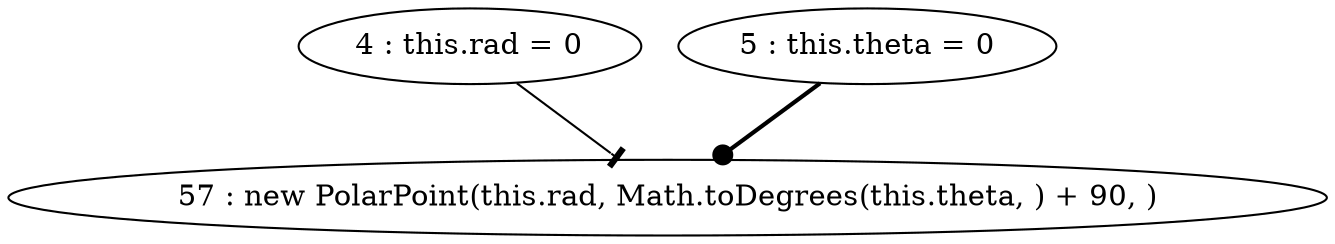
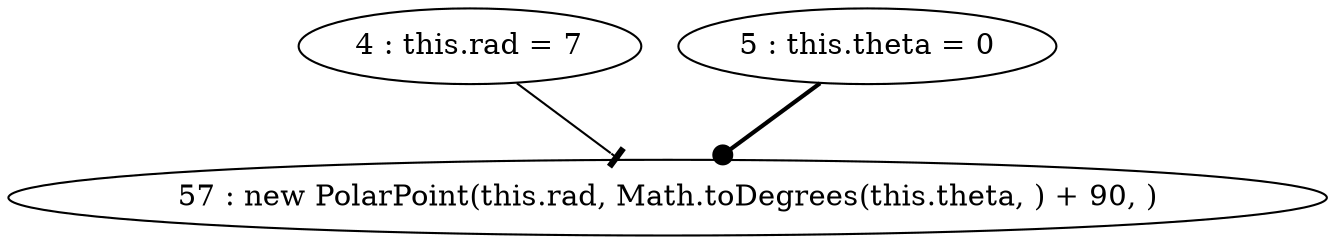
(470, 46) -> (470, 46)
